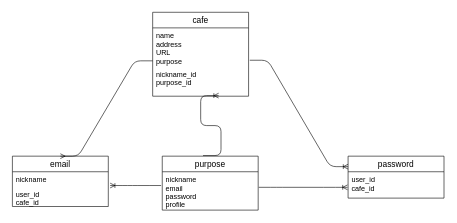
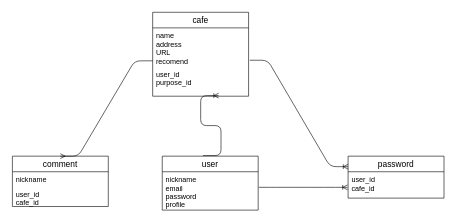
(164, 36) -> (164, 36)
(176, 74) -> (169, 74)
(60, 165) -> (60, 165)
(210, 165) -> (210, 165)
(134, 186) -> none
